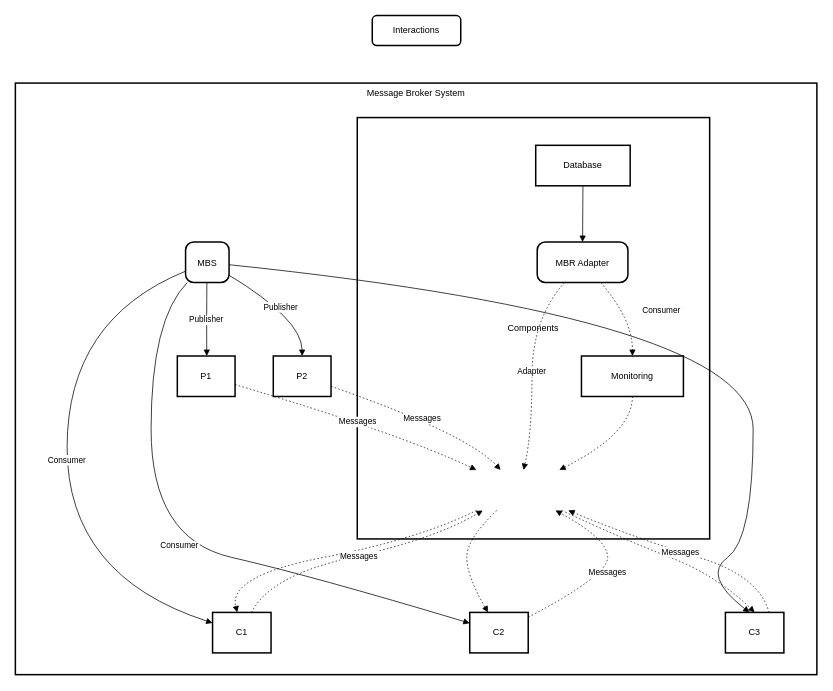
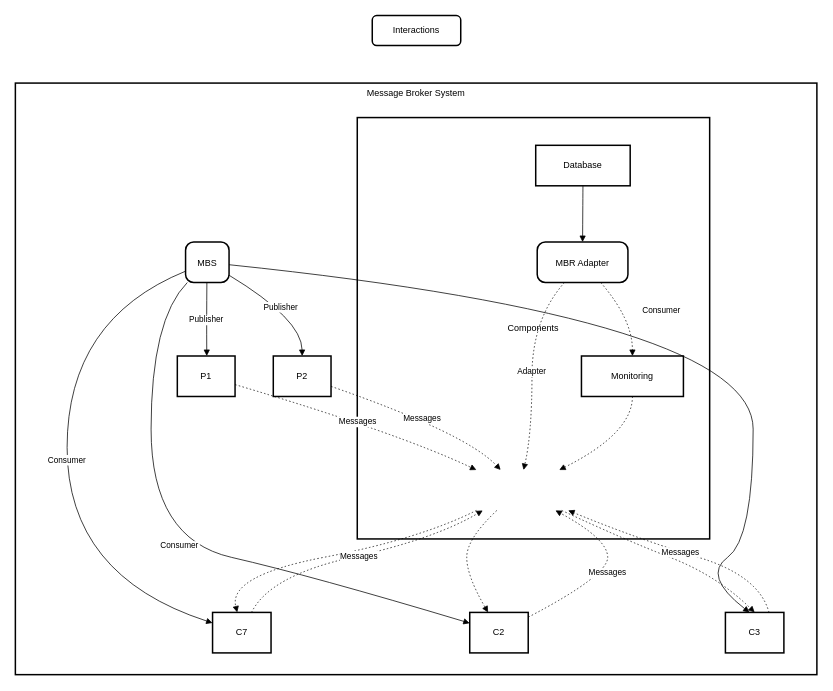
(242, 633) -> (242, 633)
